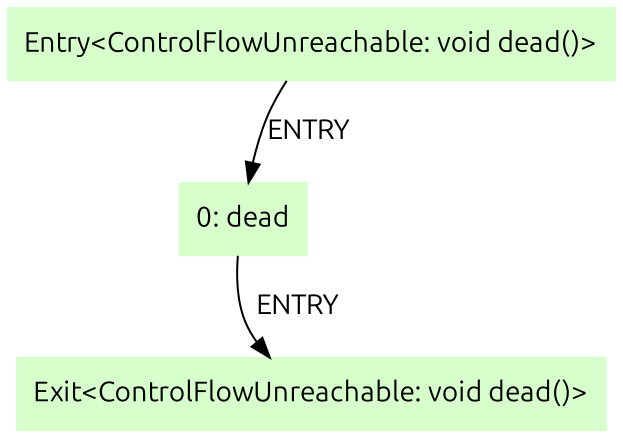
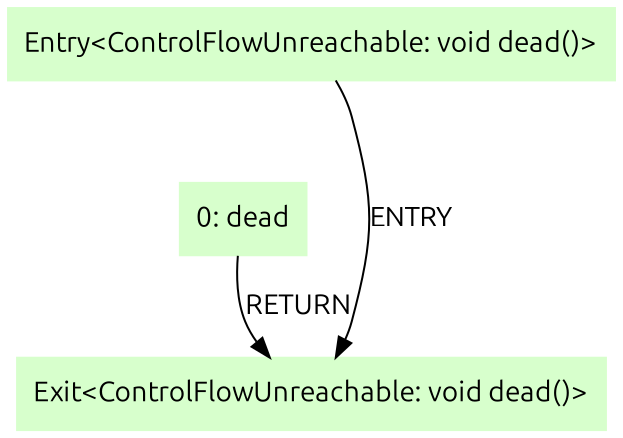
(266, 120) -> (369, 209)
(298, 306) -> (298, 306)
